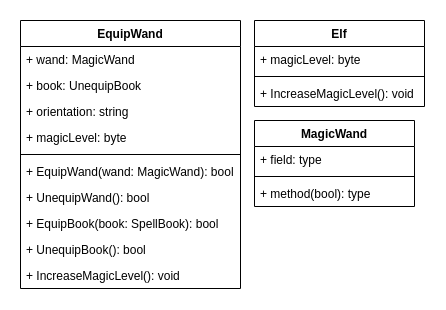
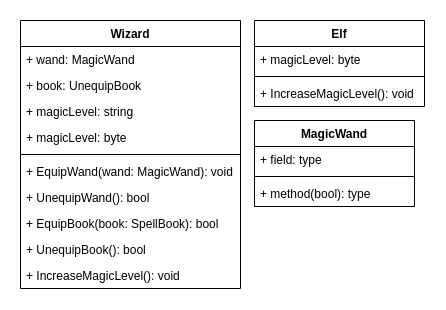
(130, 34) -> (130, 34)
(87, 112) -> (84, 112)
(128, 172) -> (128, 172)
